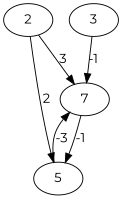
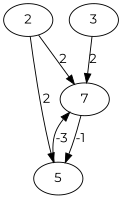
(63, 60) -> (63, 60)
(93, 60) -> (93, 60)
